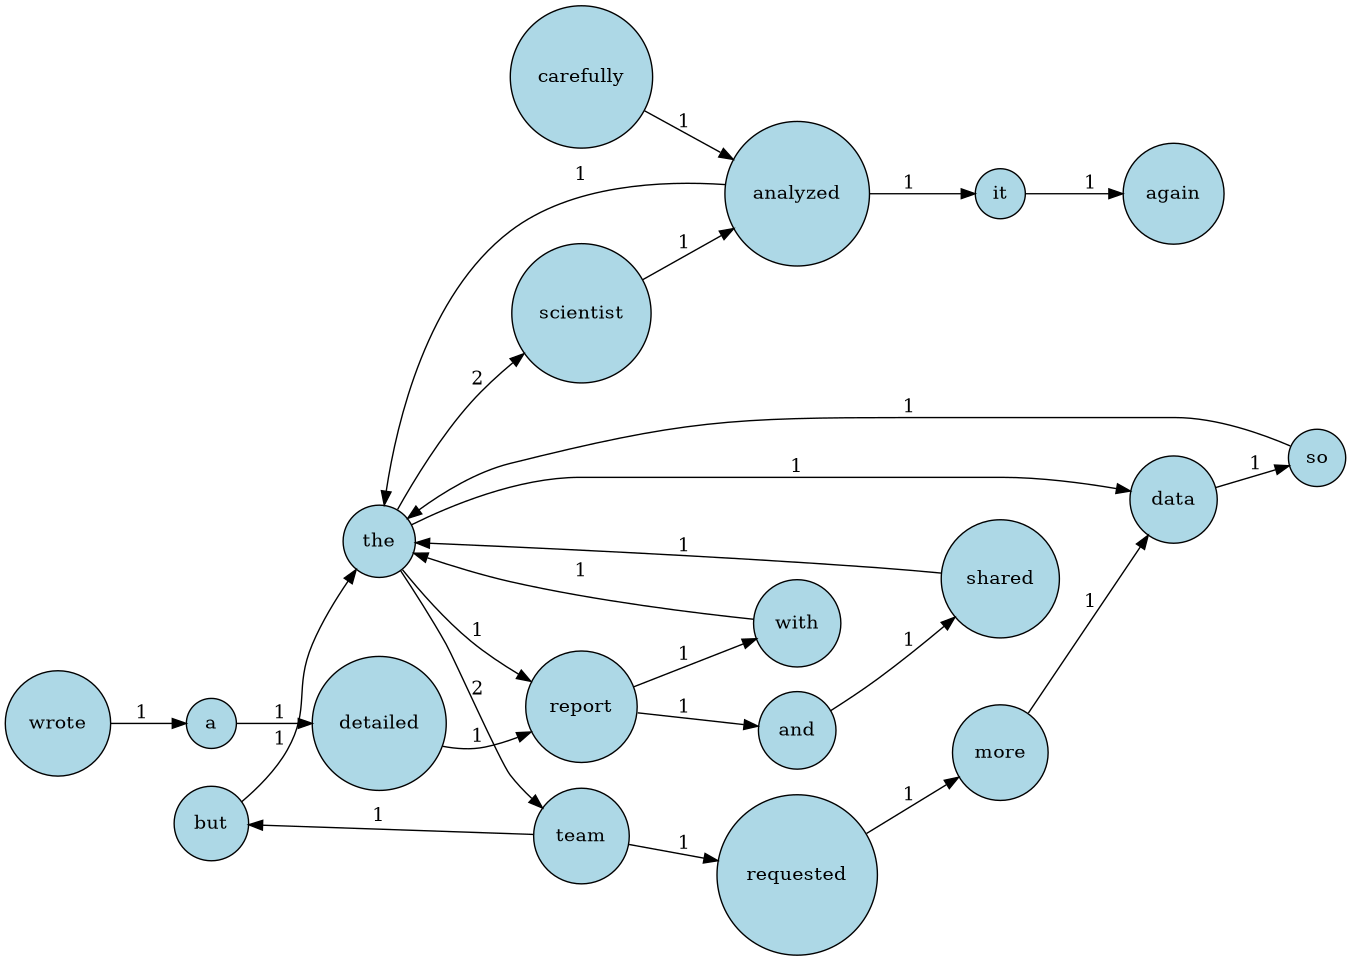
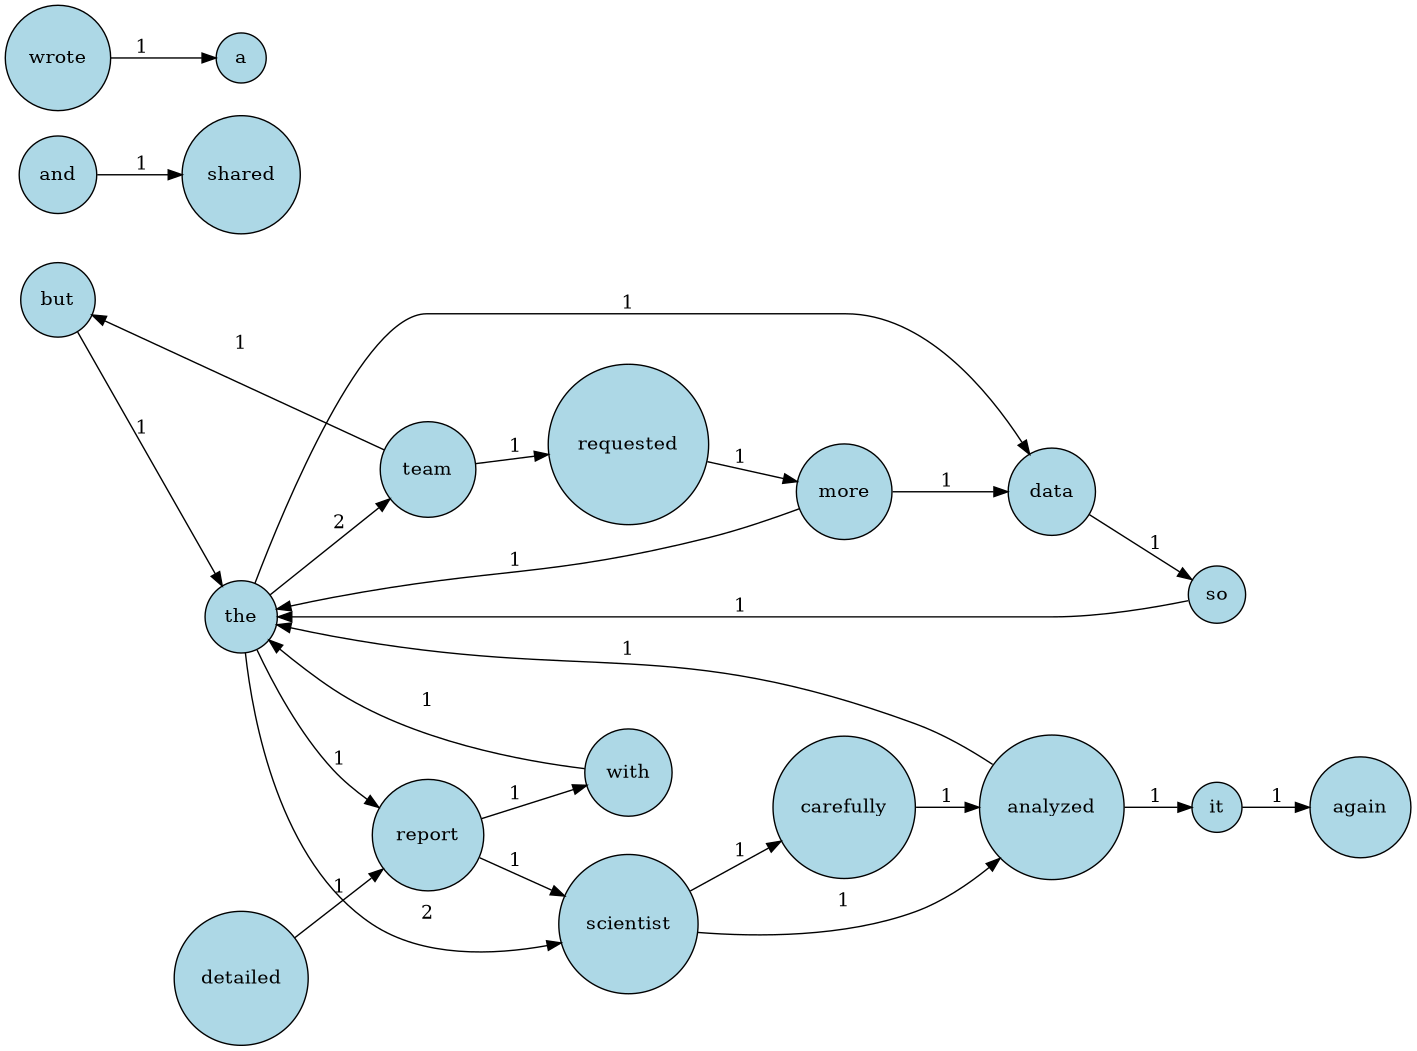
(686, 556) -> (547, 568)
(691, 719) -> (516, 874)
(267, 723) -> none
none -> (730, 869)
